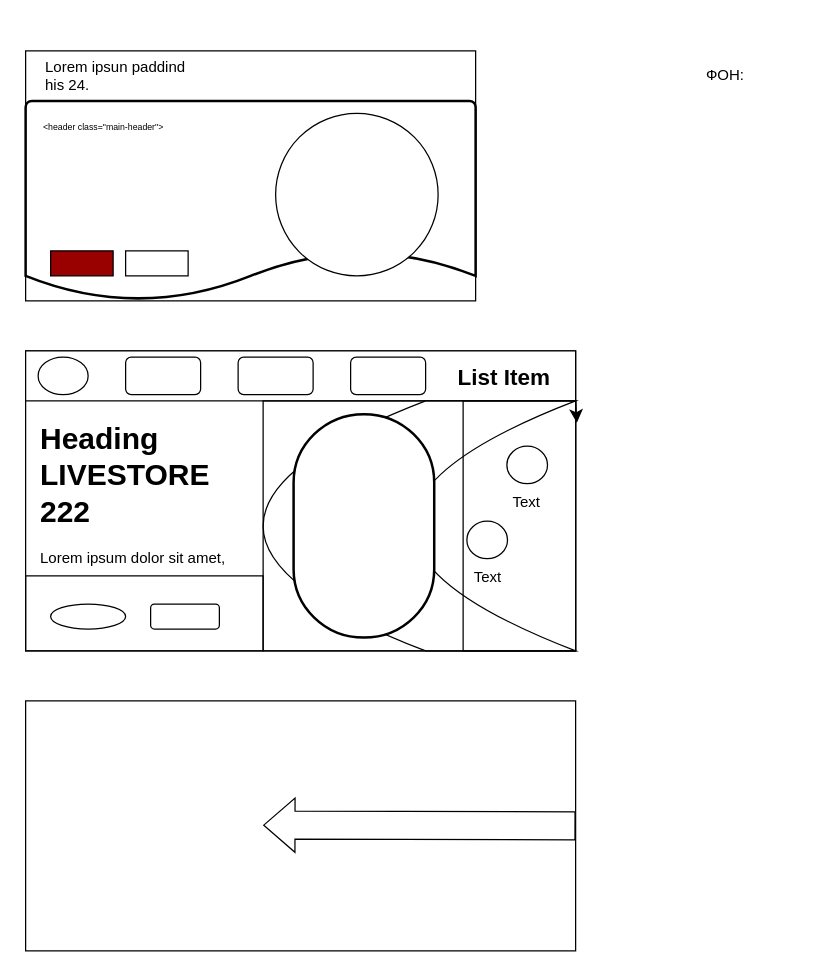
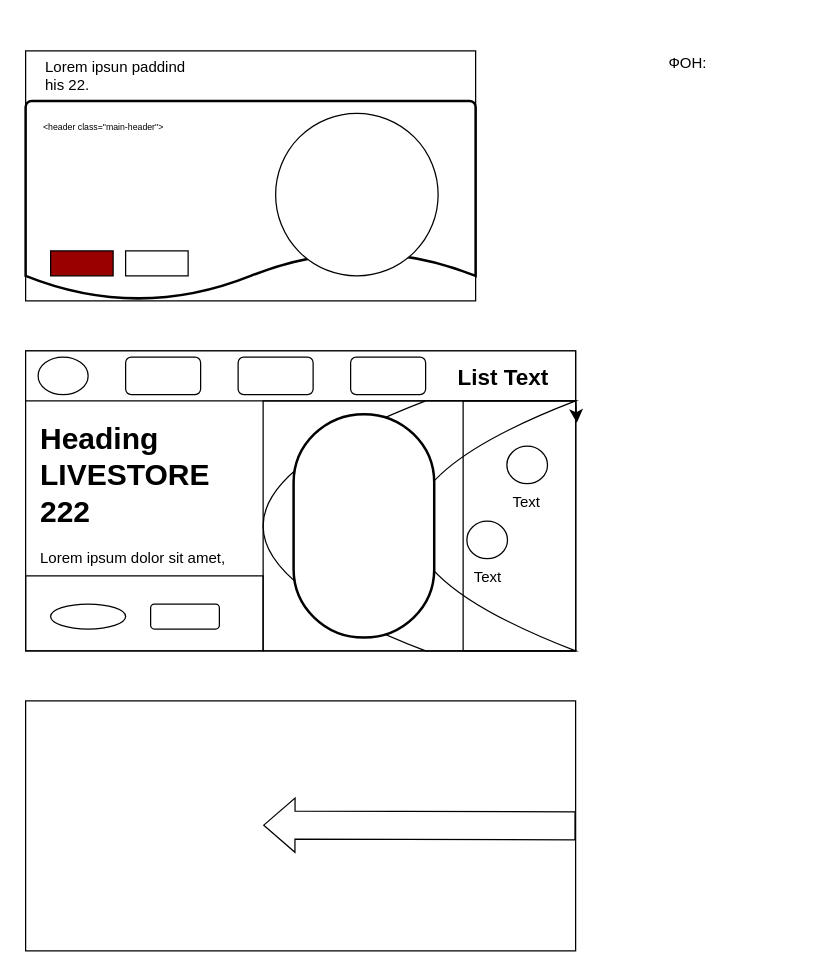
(127, 76) -> (127, 76)
(726, 76) -> (688, 63)
(492, 376) -> (492, 376)
